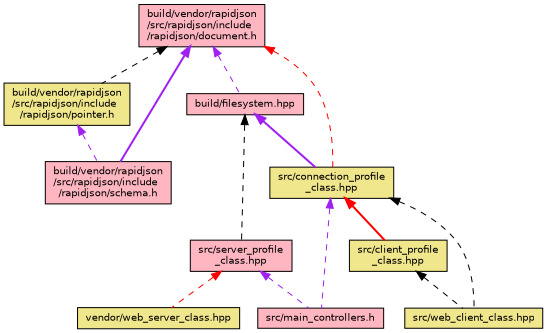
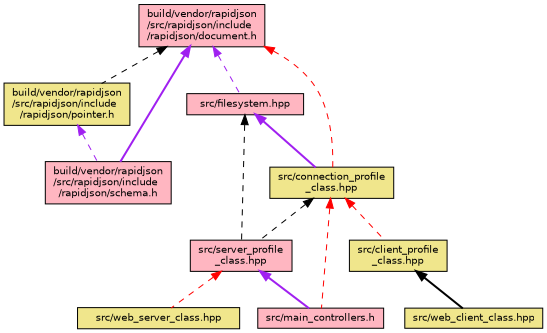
(245, 104) -> (245, 104)
(368, 223) -> (368, 223)
(456, 241) -> (282, 223)
(326, 258) -> (326, 258)
(289, 293) -> (289, 293)
(443, 293) -> (443, 293)
(159, 318) -> (159, 318)
